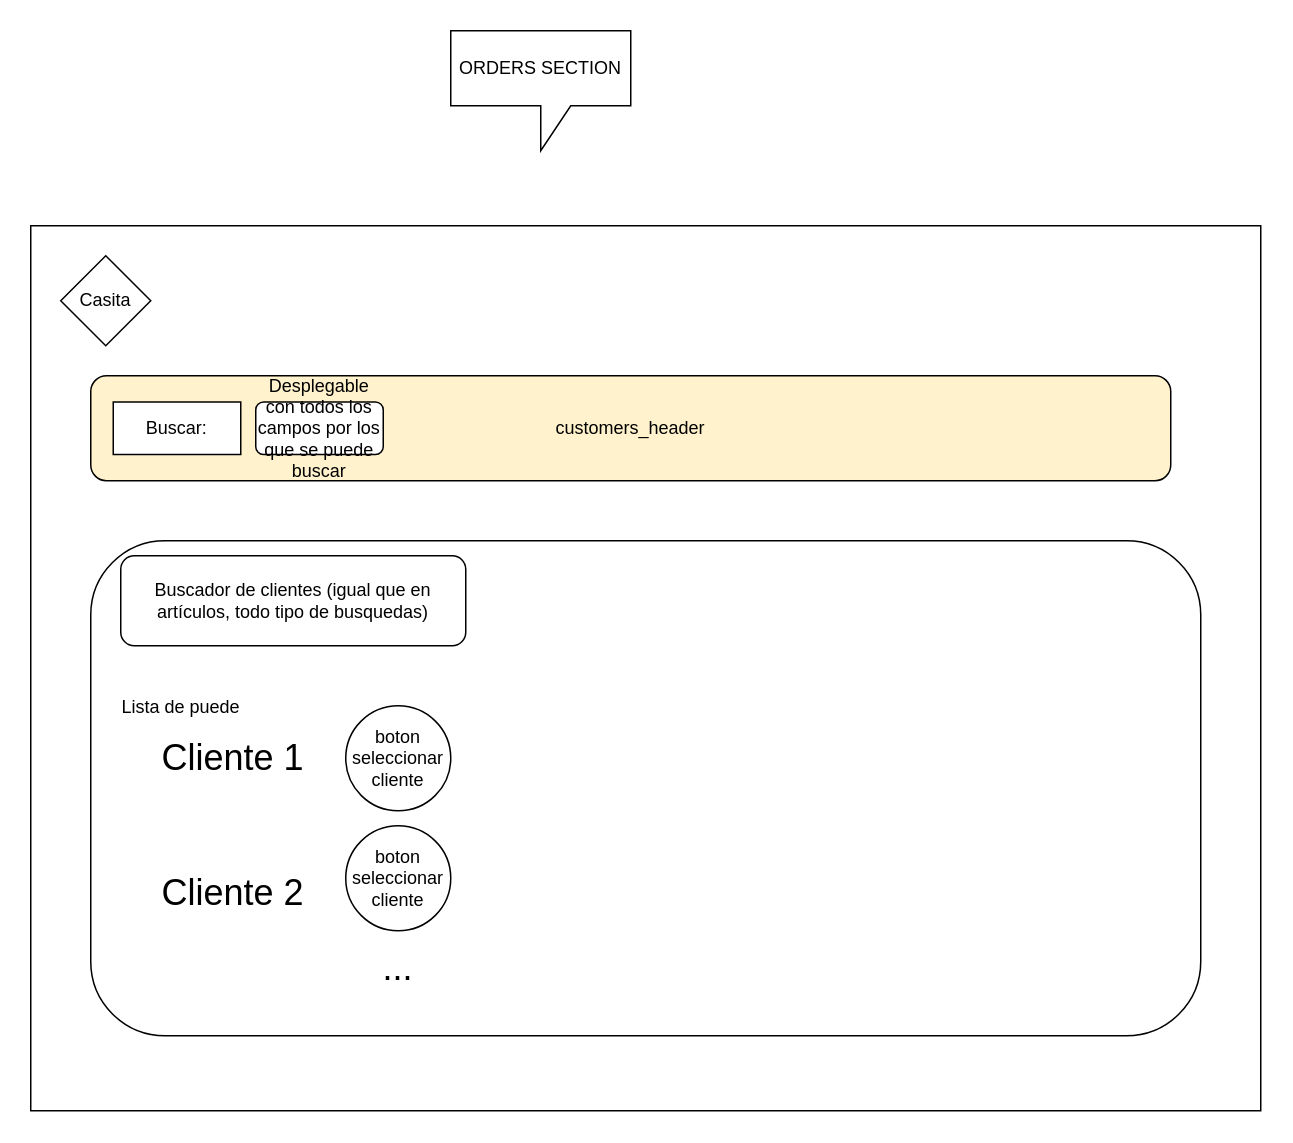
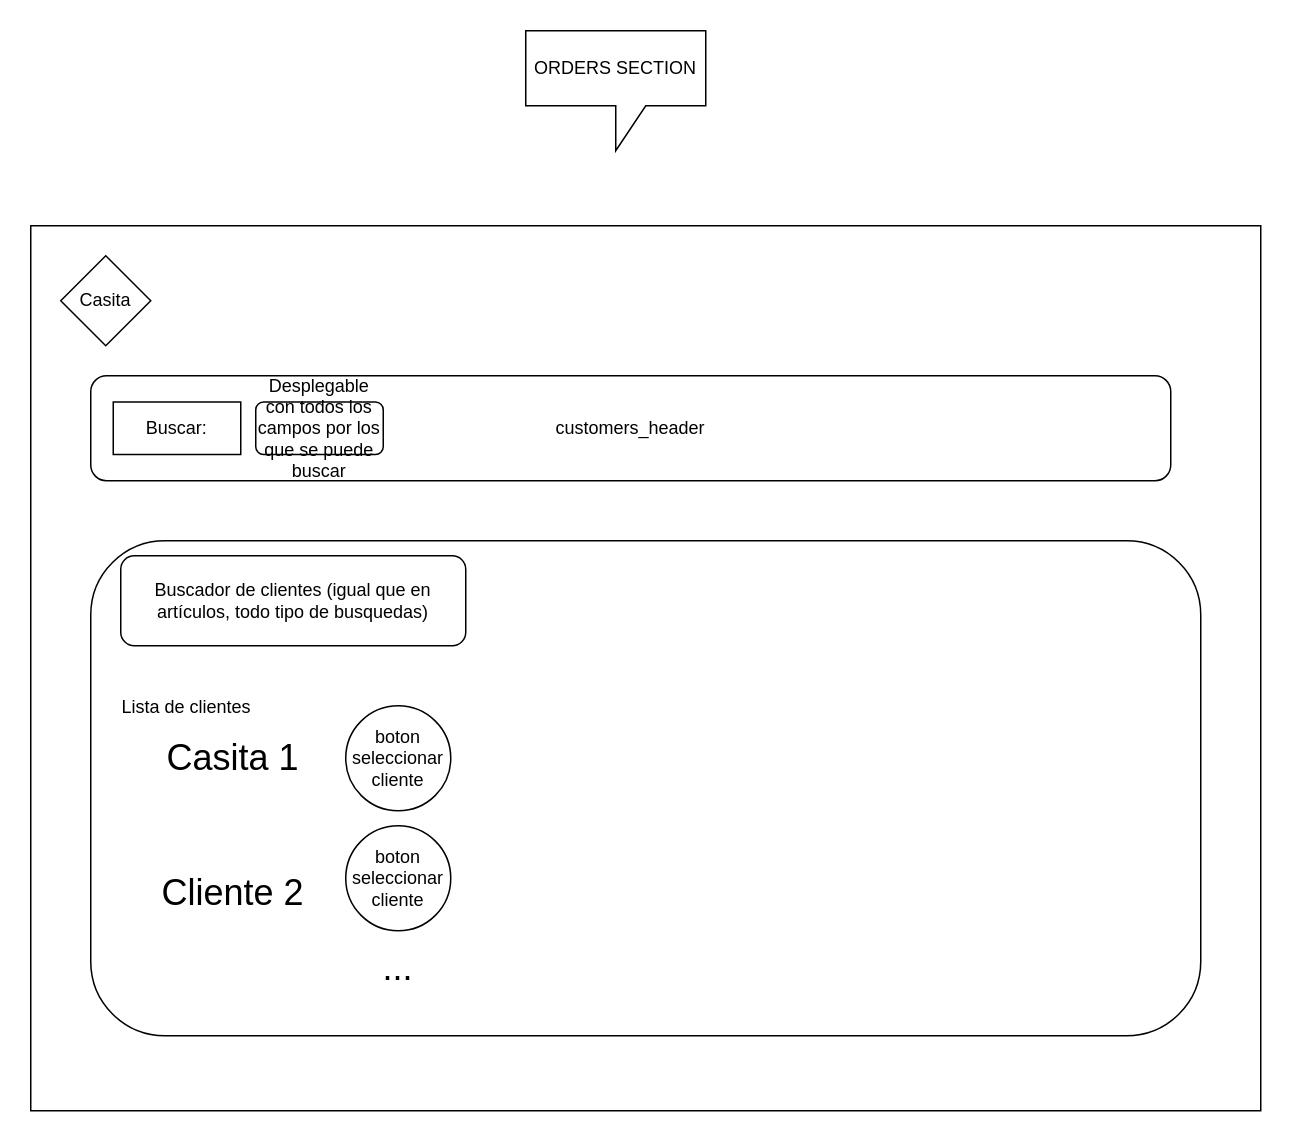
(541, 91) -> (616, 91)
(631, 428) -> (631, 428)
(231, 698) -> (231, 698)
(233, 758) -> (233, 758)
